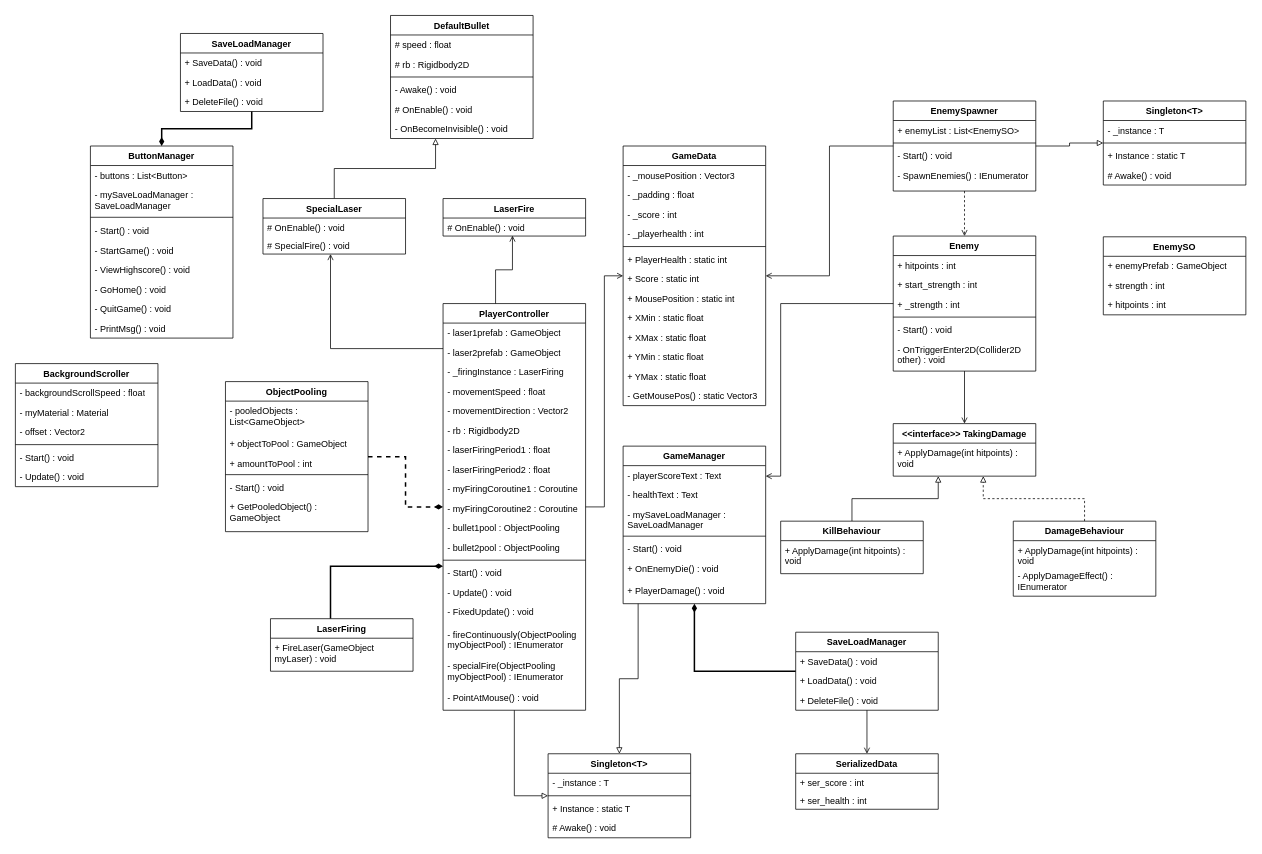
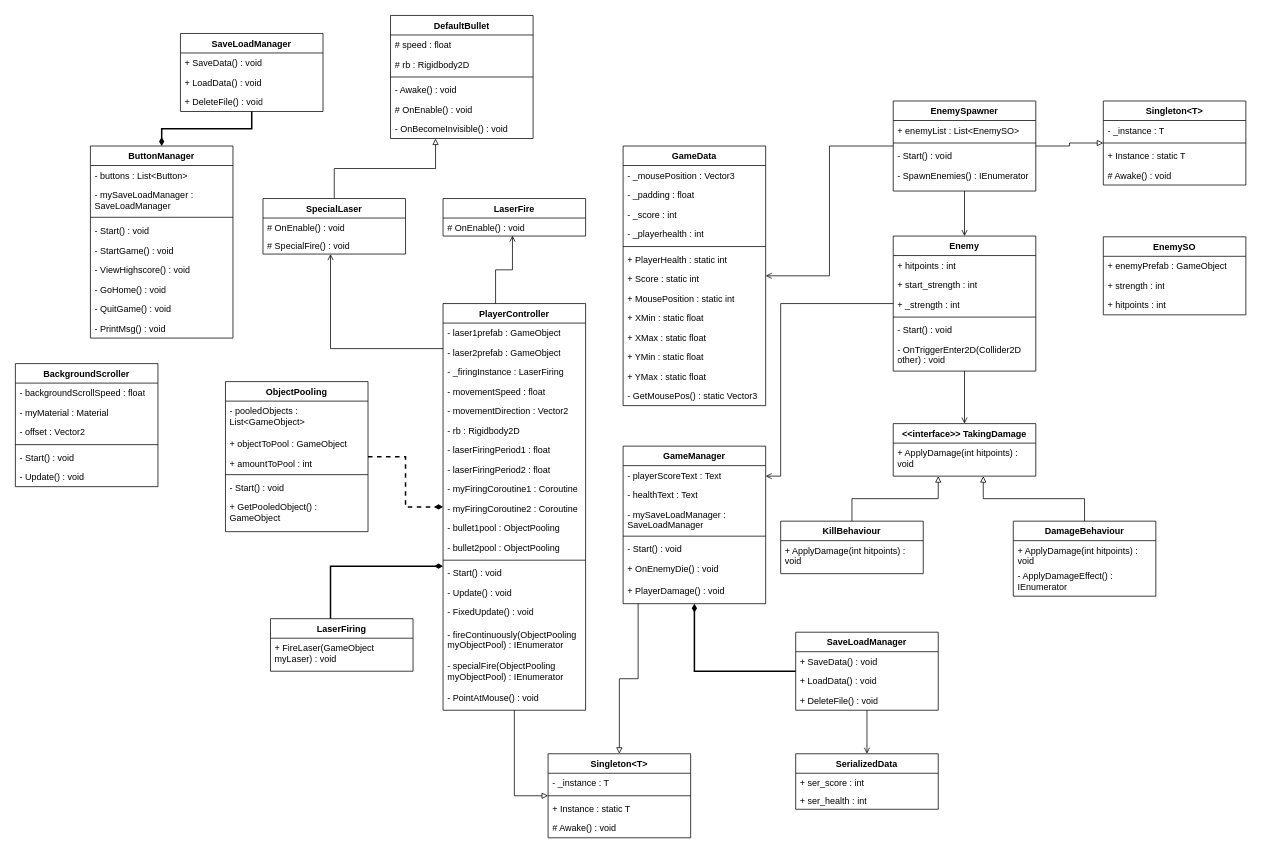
(964, 212) -> (964, 212)
(604, 392) -> none
(1036, 498) -> (1036, 498)
